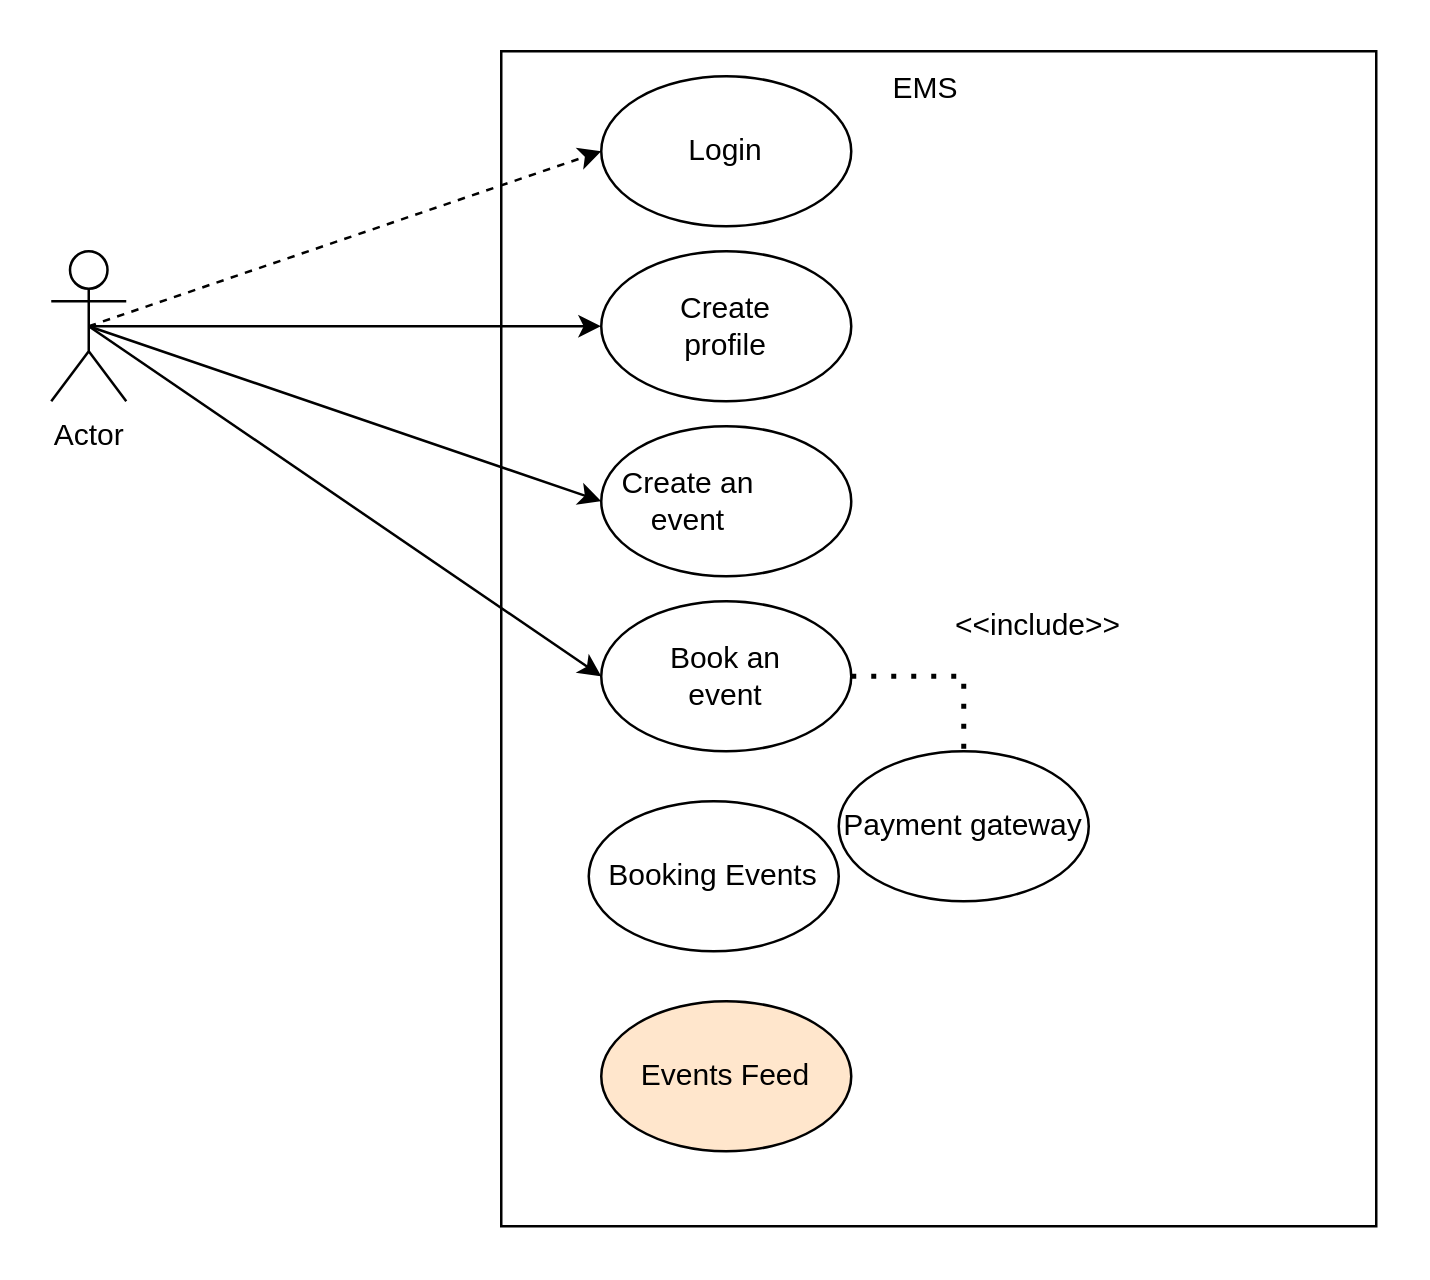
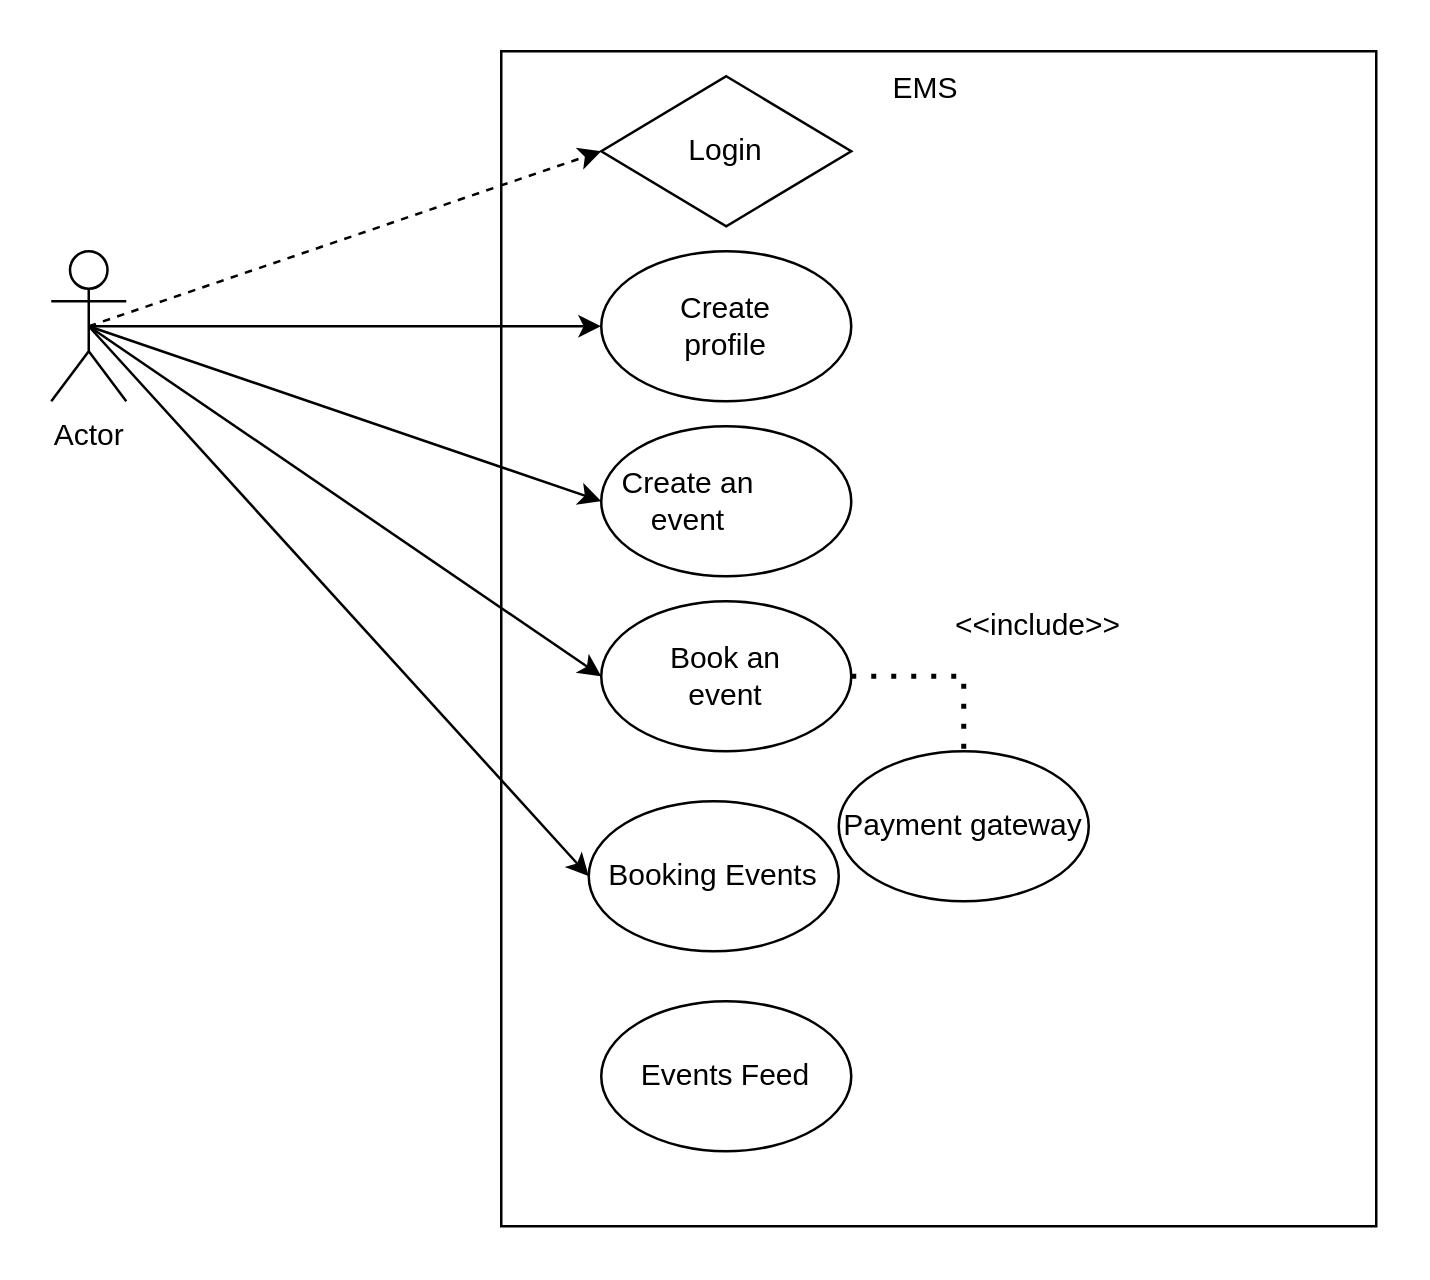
(726, 151) -> (726, 151)
none -> (340, 602)
(726, 1076) -> (726, 1076)
